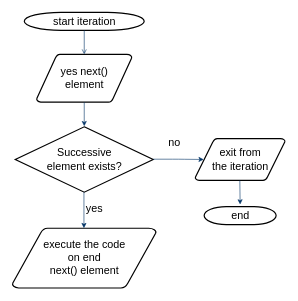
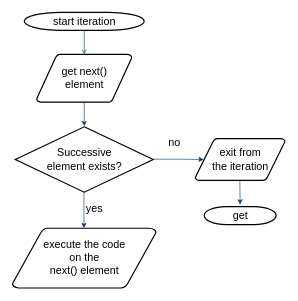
(85, 78) -> (85, 78)
(241, 216) -> (241, 216)
(85, 258) -> (85, 258)
